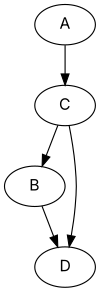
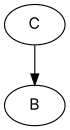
(65, 25) -> none
(65, 267) -> none
